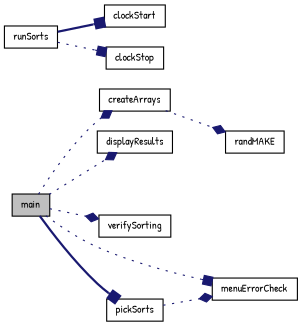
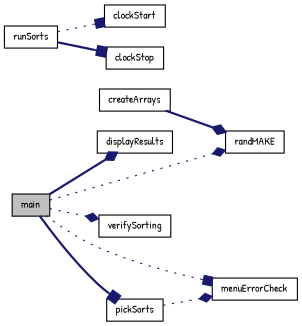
(75, 28) -> (75, 28)
(76, 46) -> (76, 46)
(189, 119) -> (189, 119)
(67, 154) -> (131, 177)
(77, 177) -> (77, 177)
